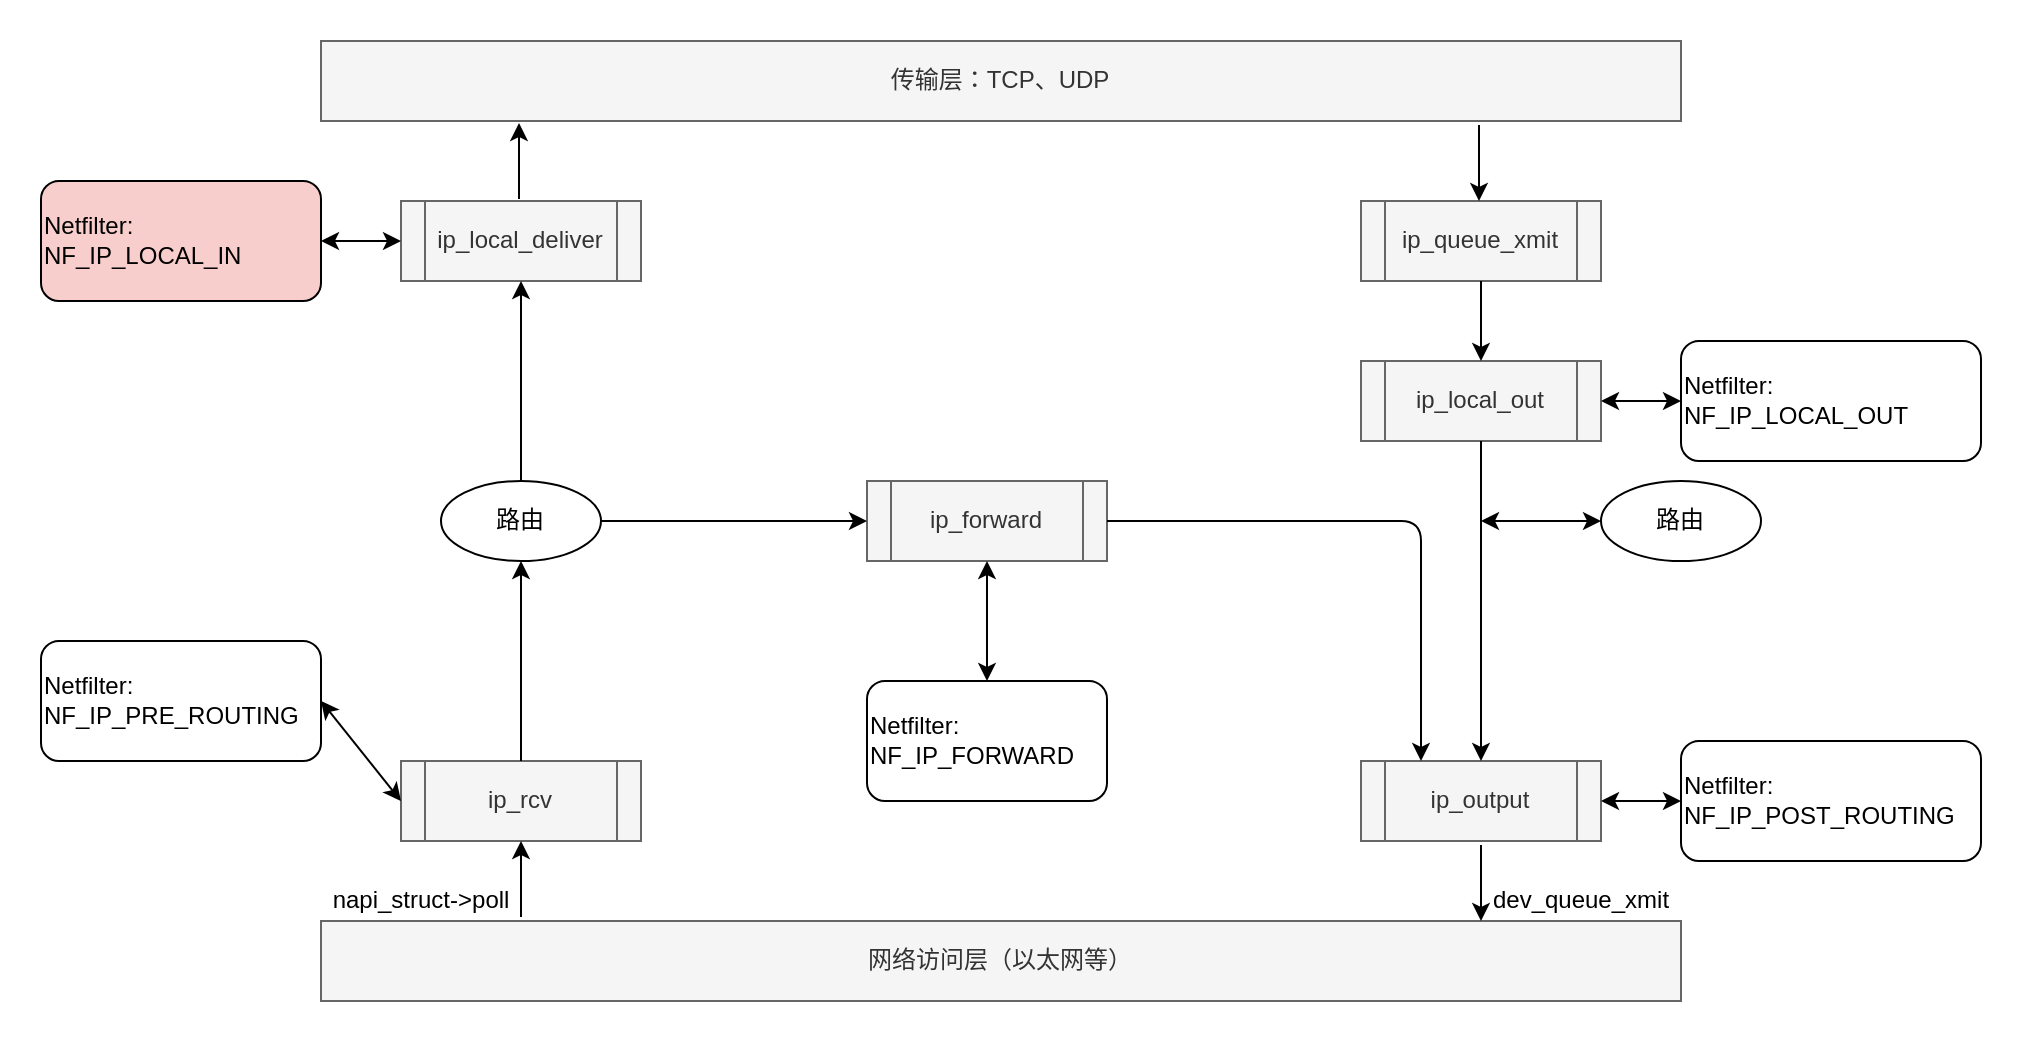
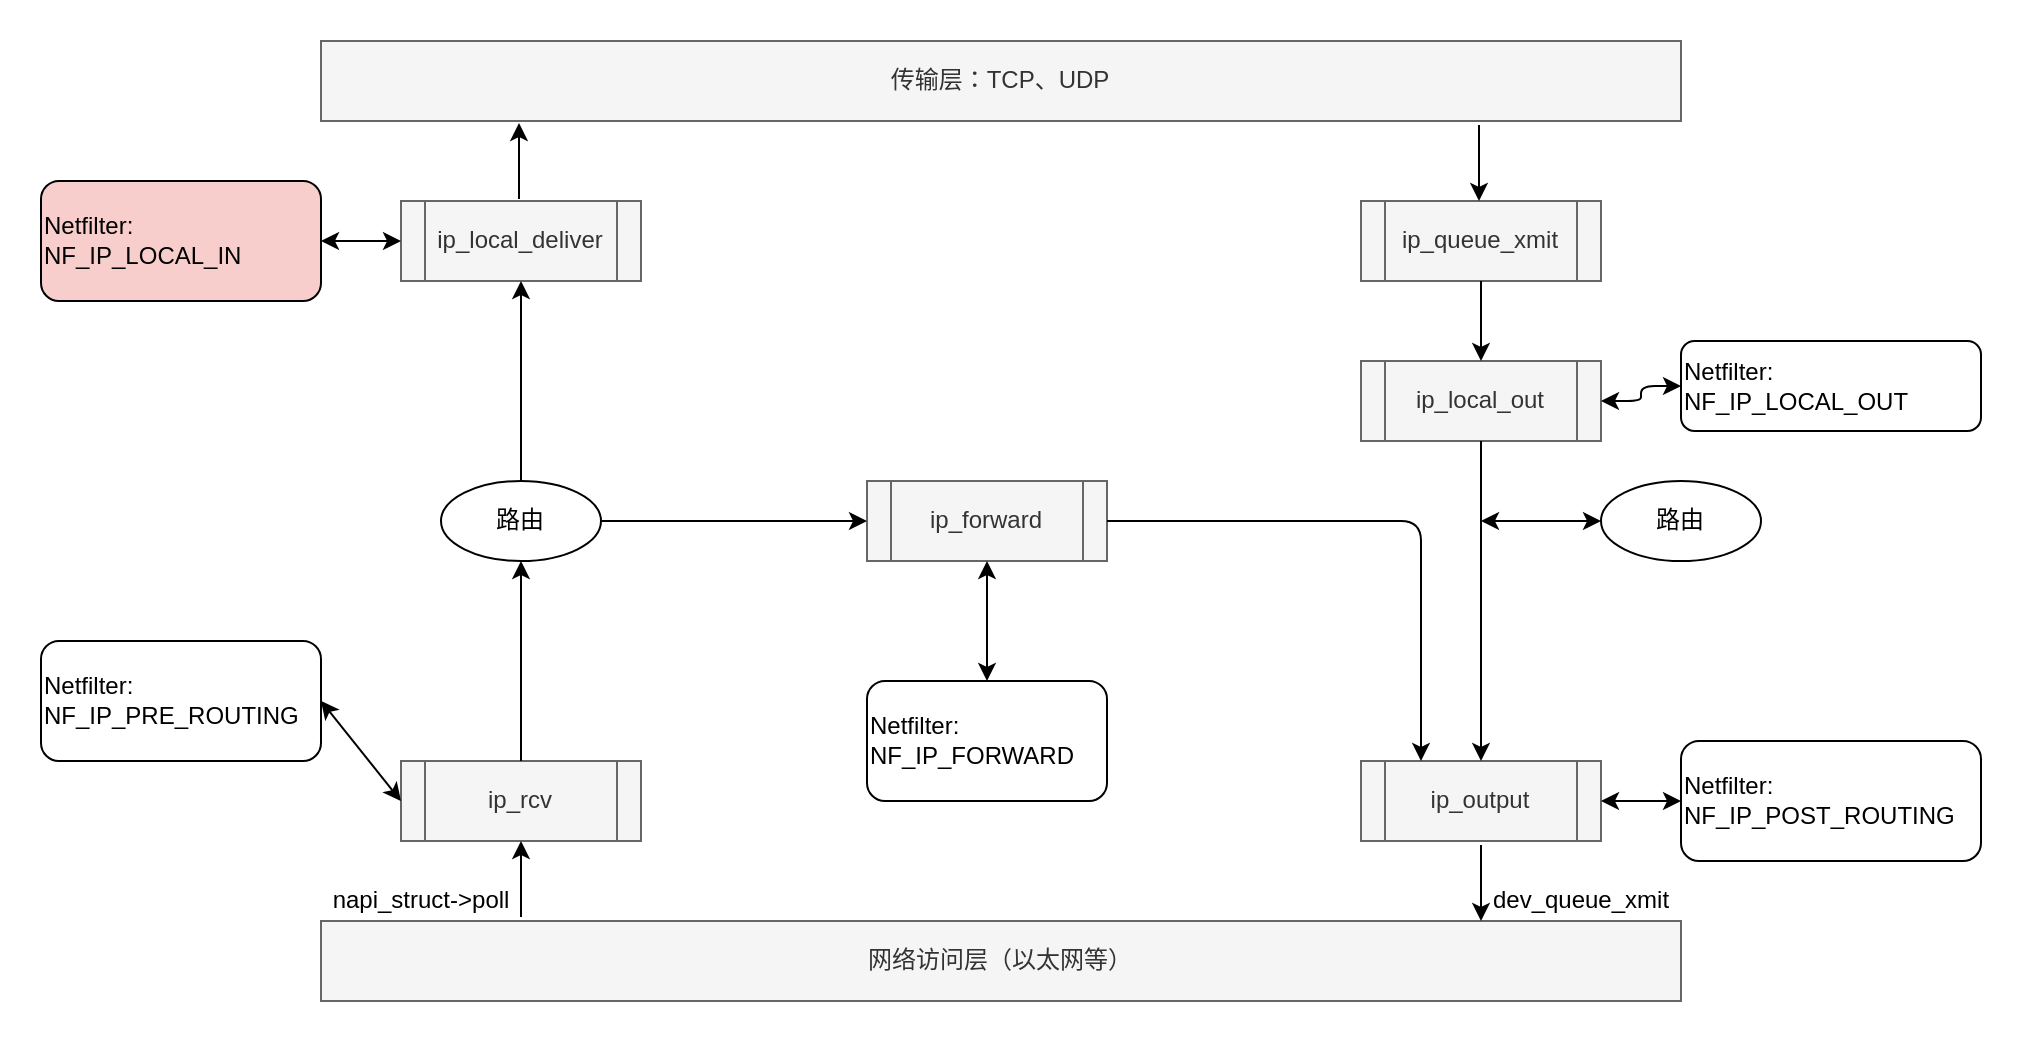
(1831, 401) -> (1831, 386)
